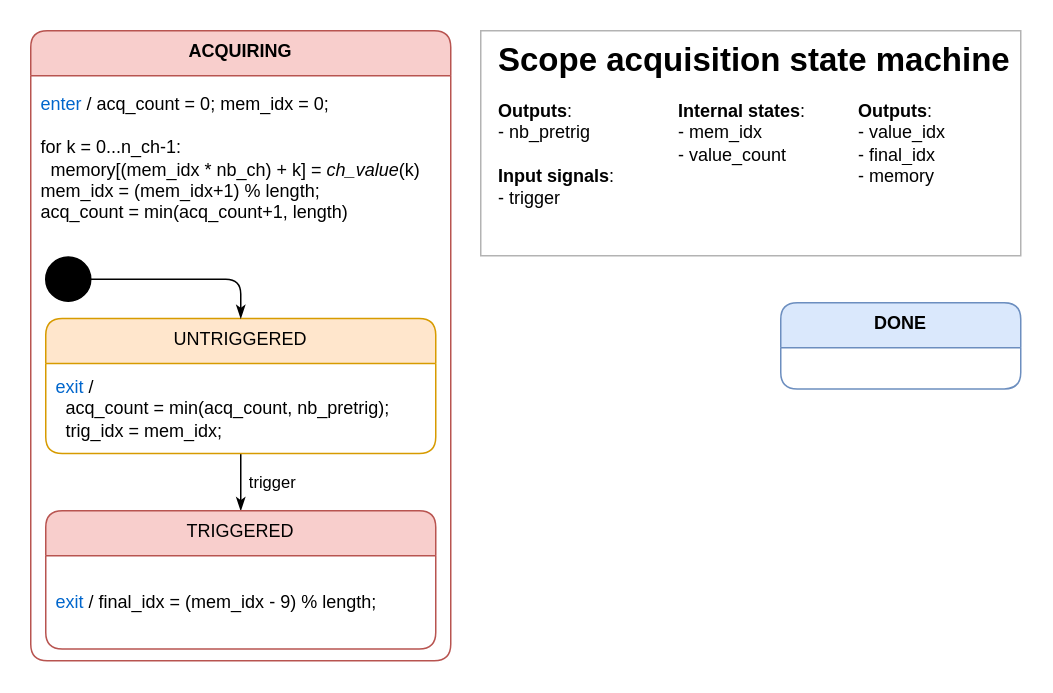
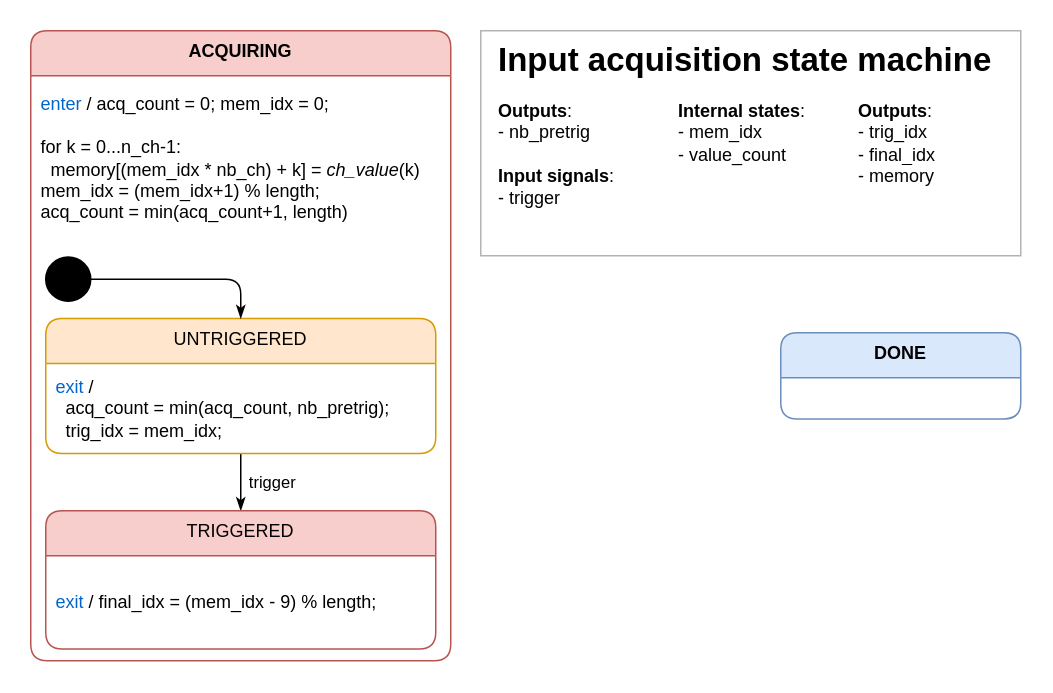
(627, 51) -> (627, 51)
(907, 144) -> (905, 144)
(901, 346) -> (901, 376)
